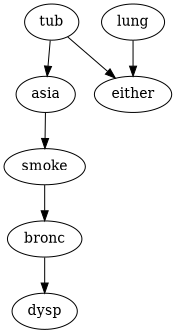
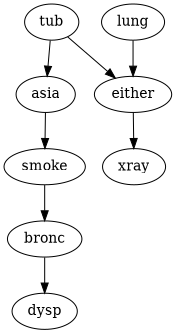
none -> (134, 167)
